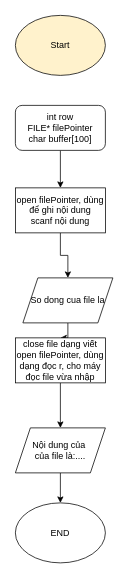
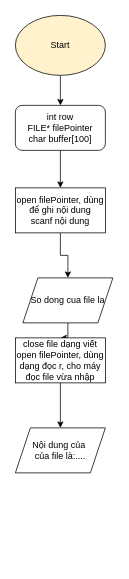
none -> (60, 87)
(60, 485) -> none
(60, 533) -> none
